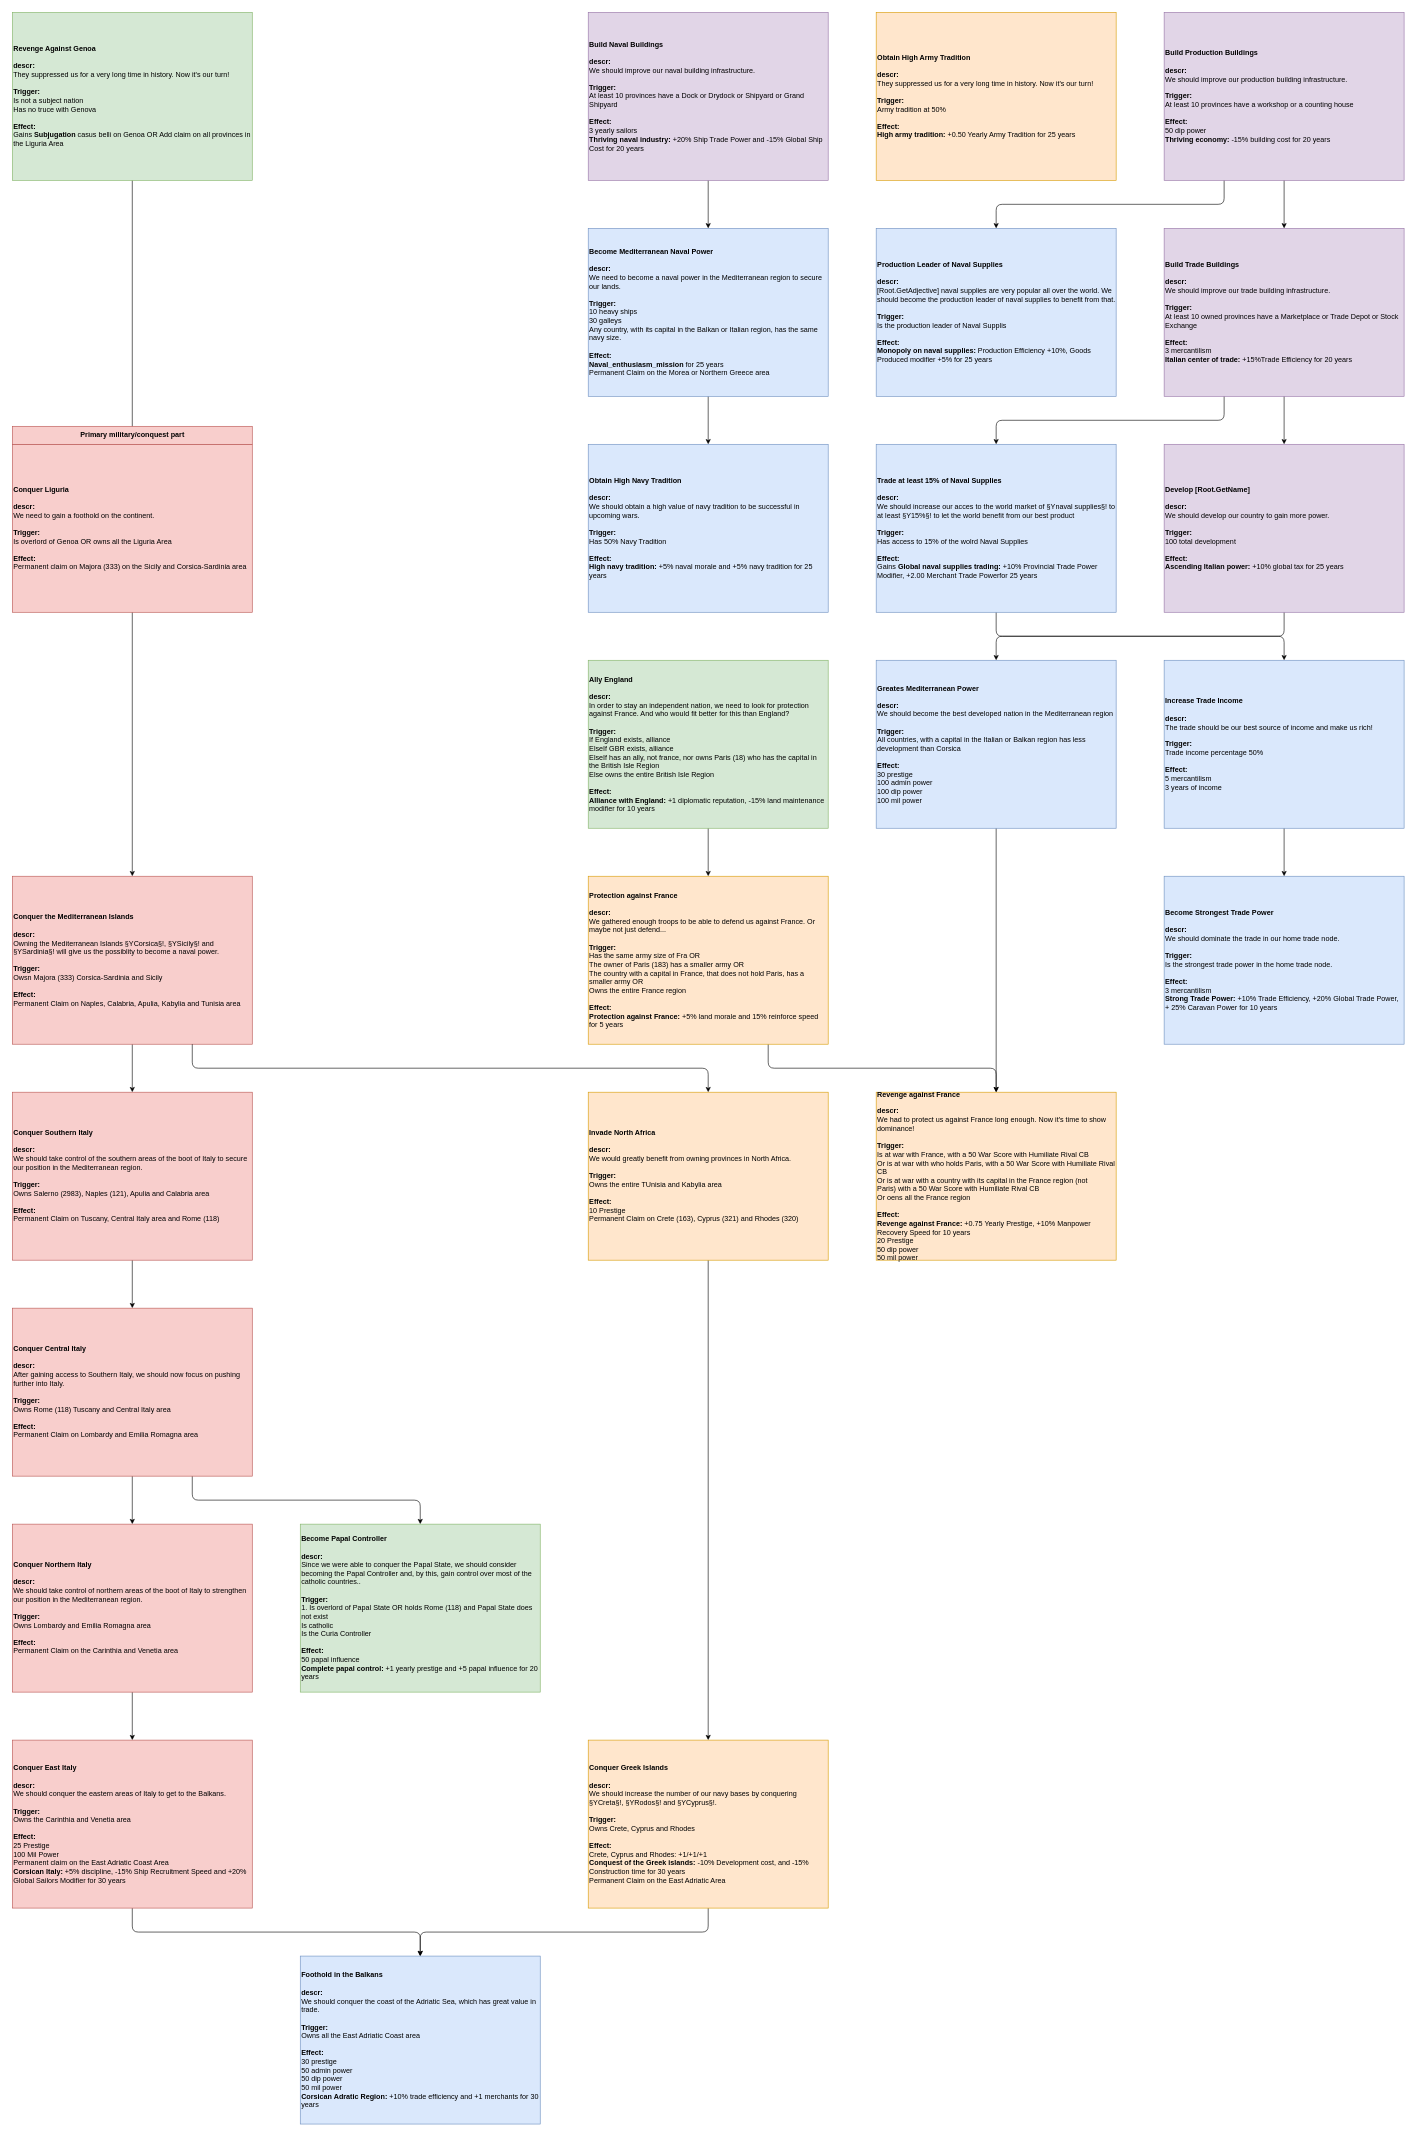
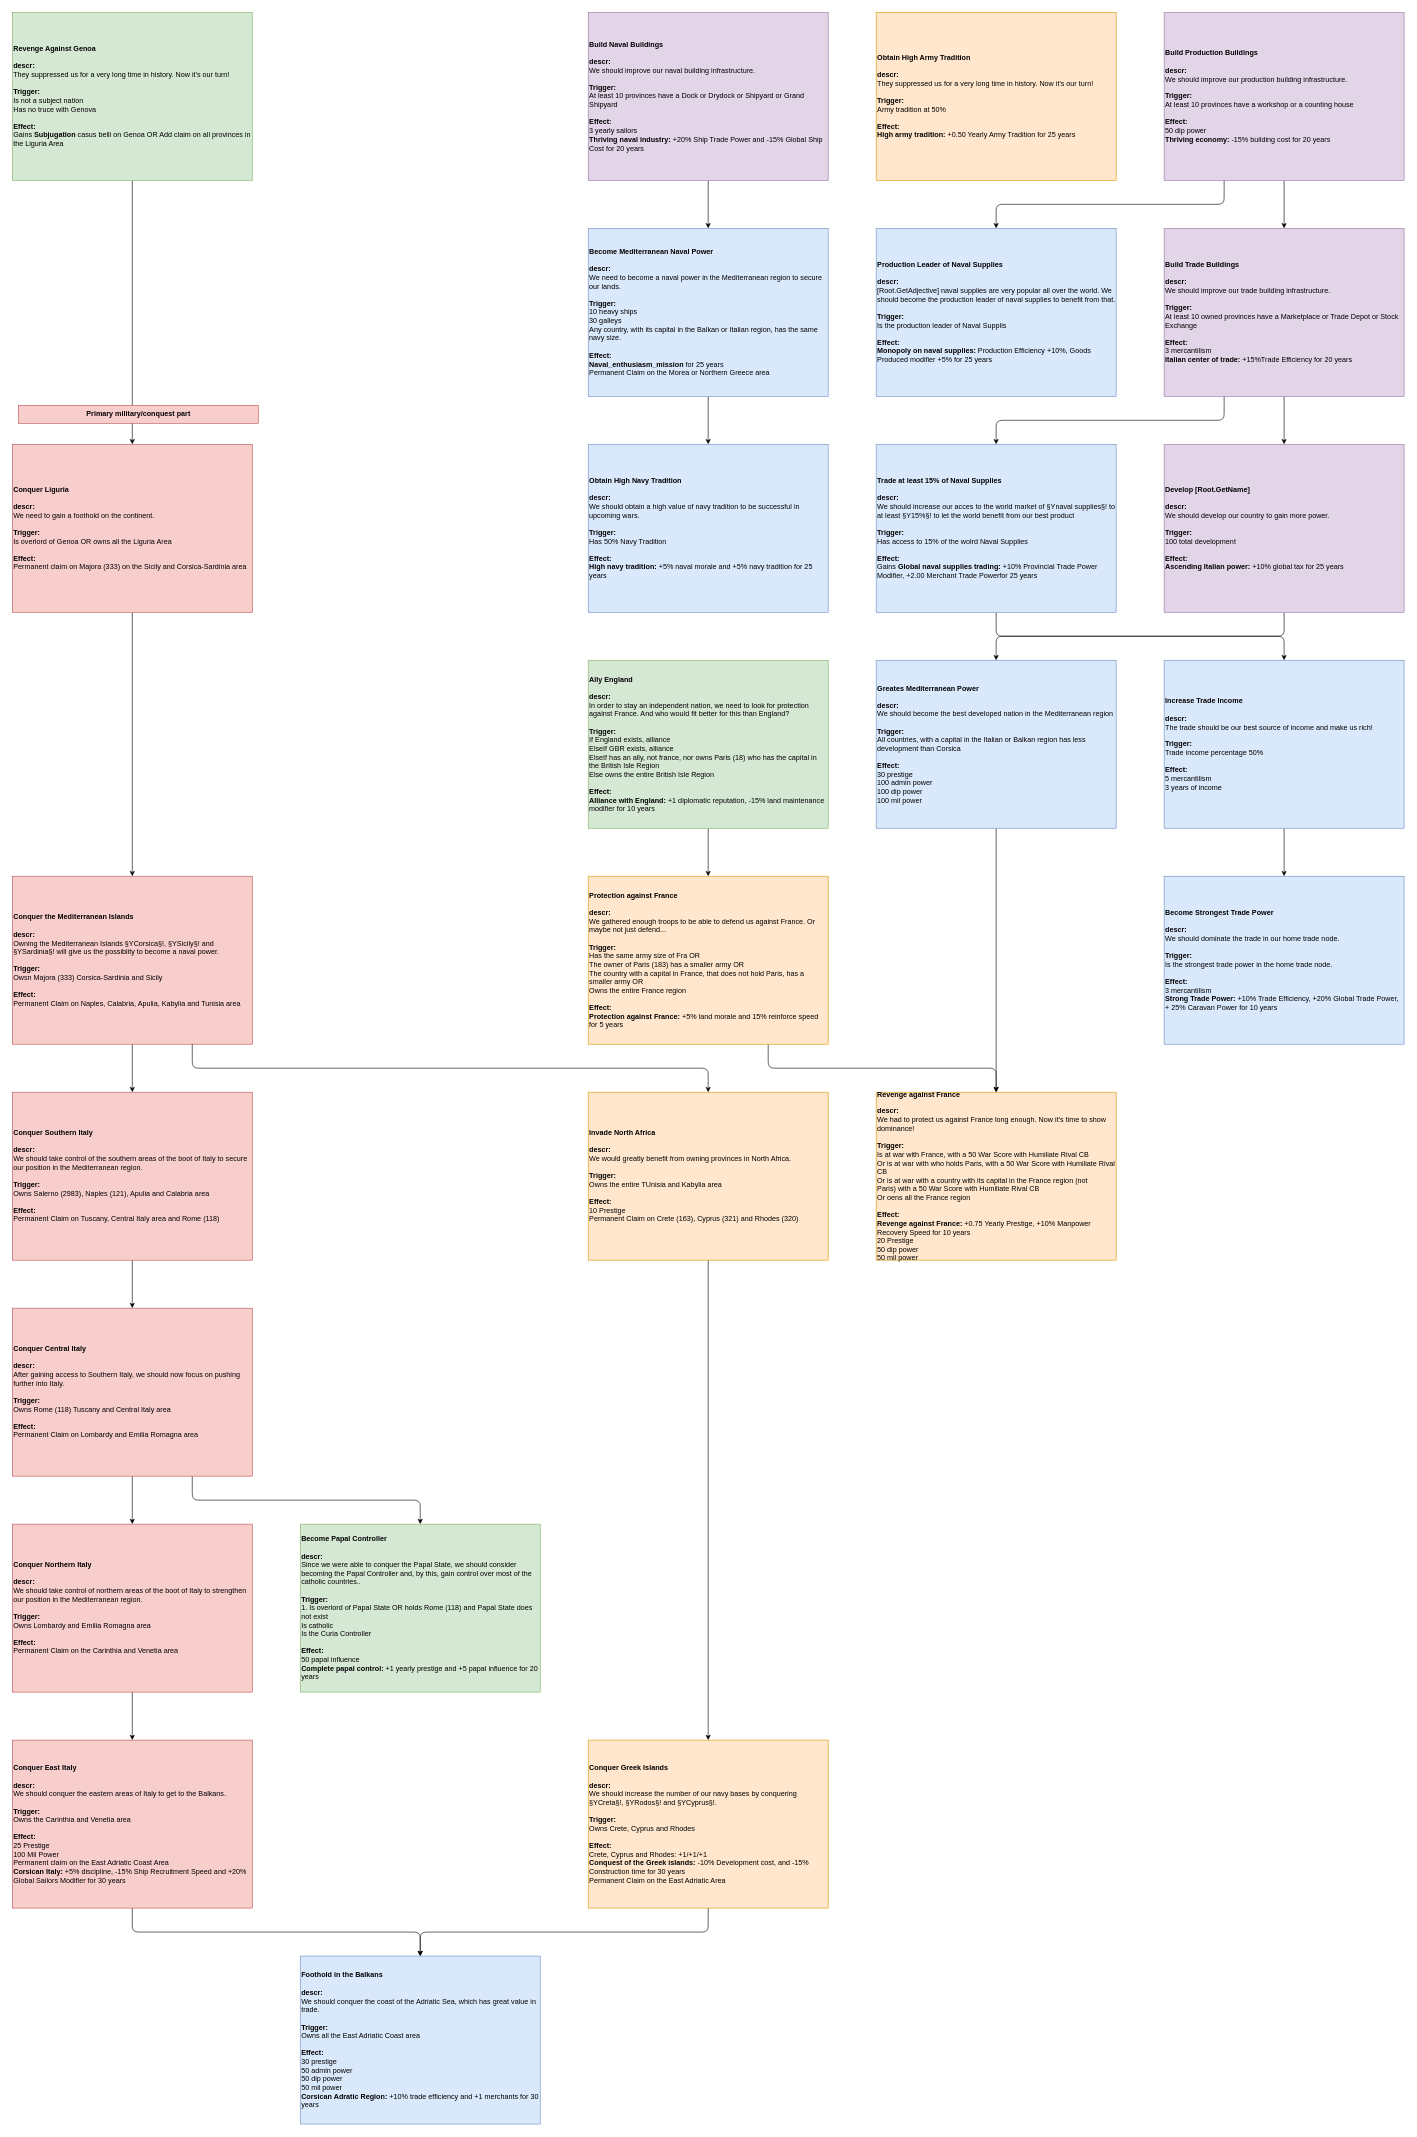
(132, 435) -> (138, 414)
